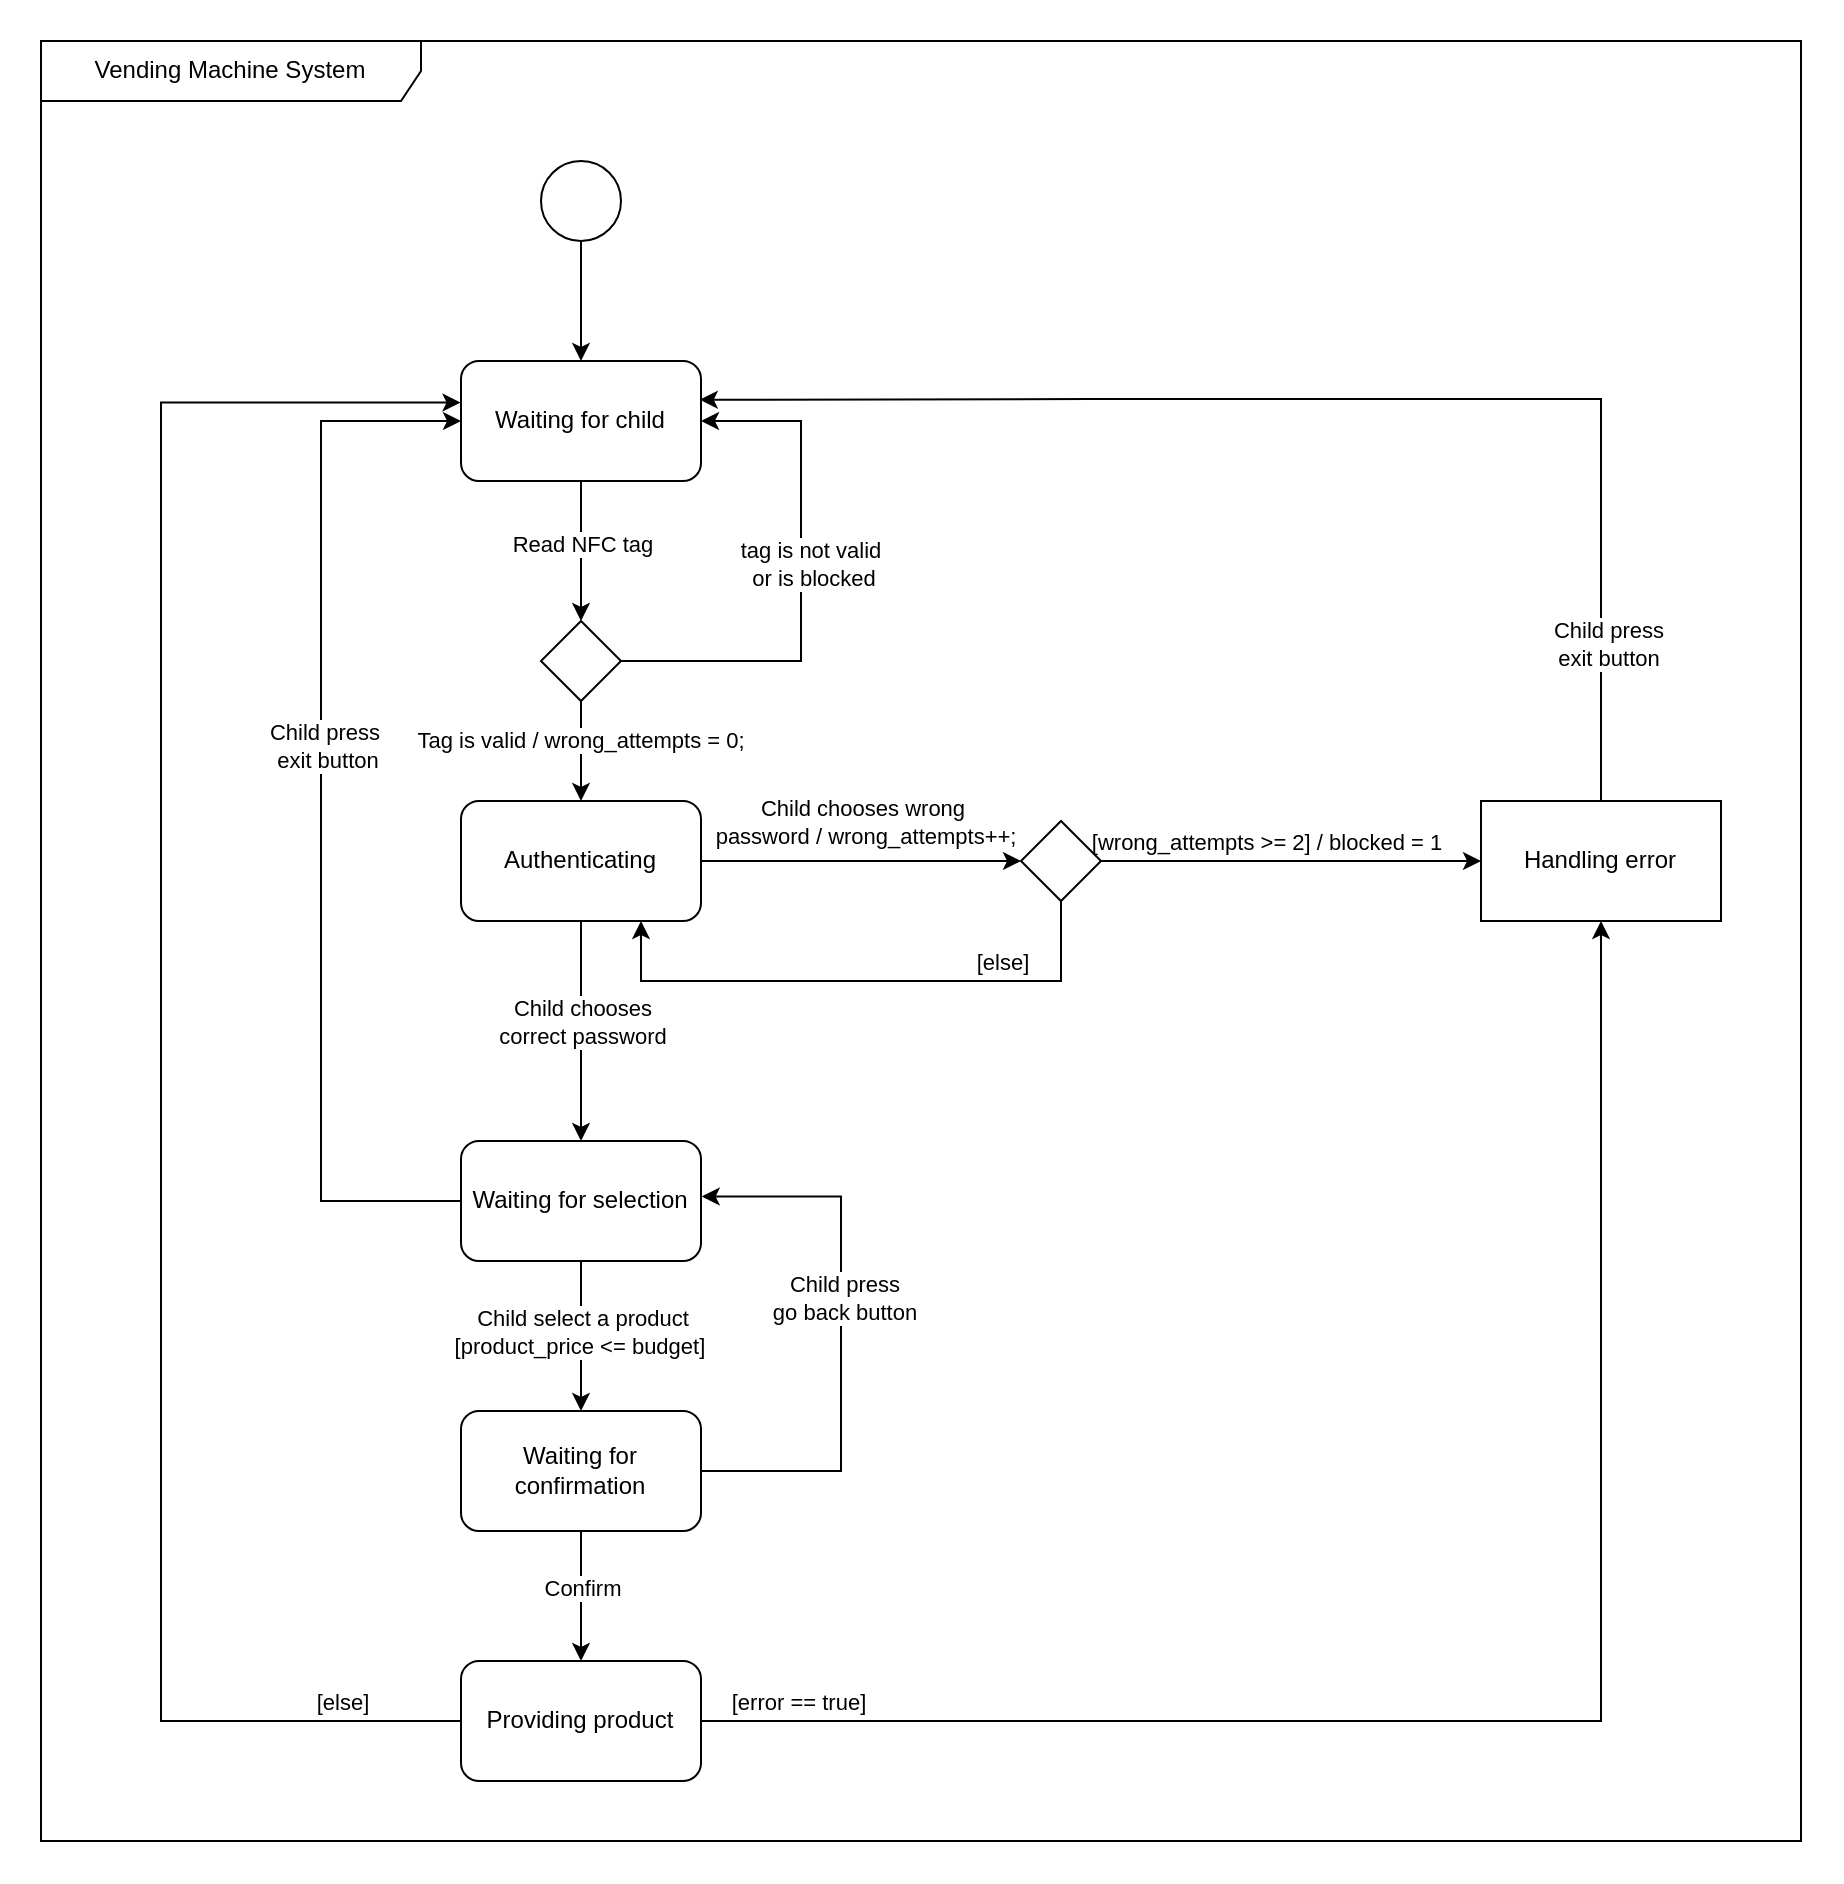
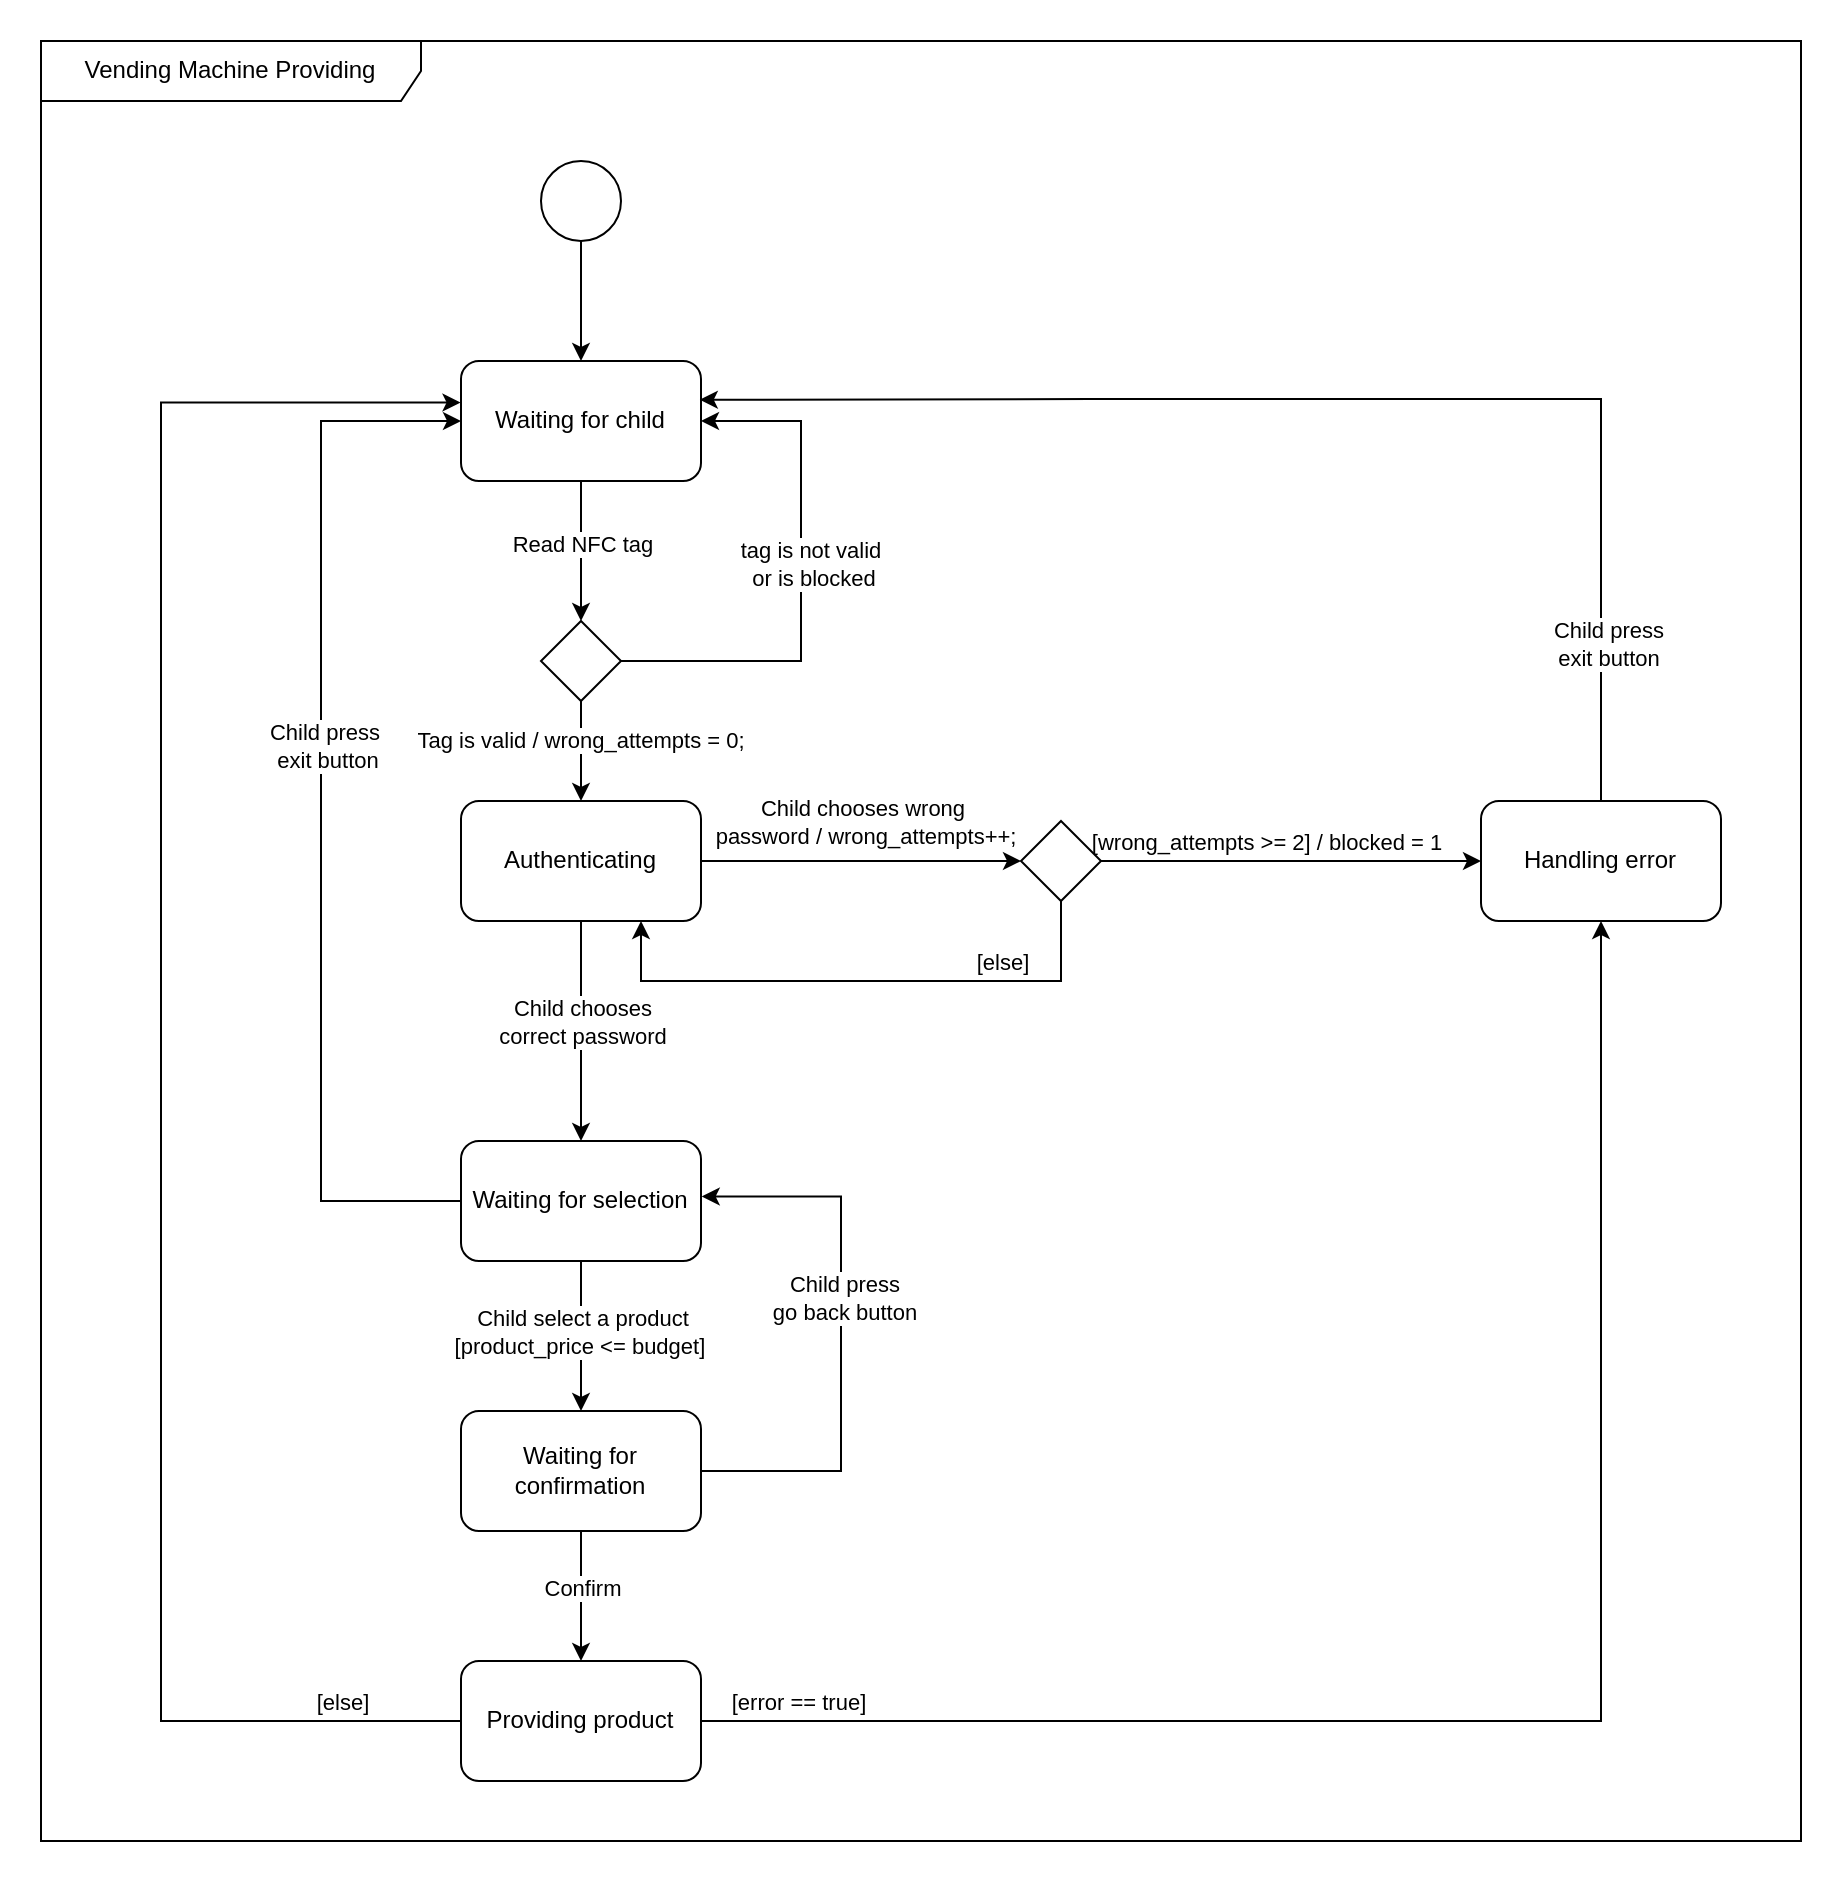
(231, 71) -> (231, 71)
(1601, 861) -> (1601, 861)
